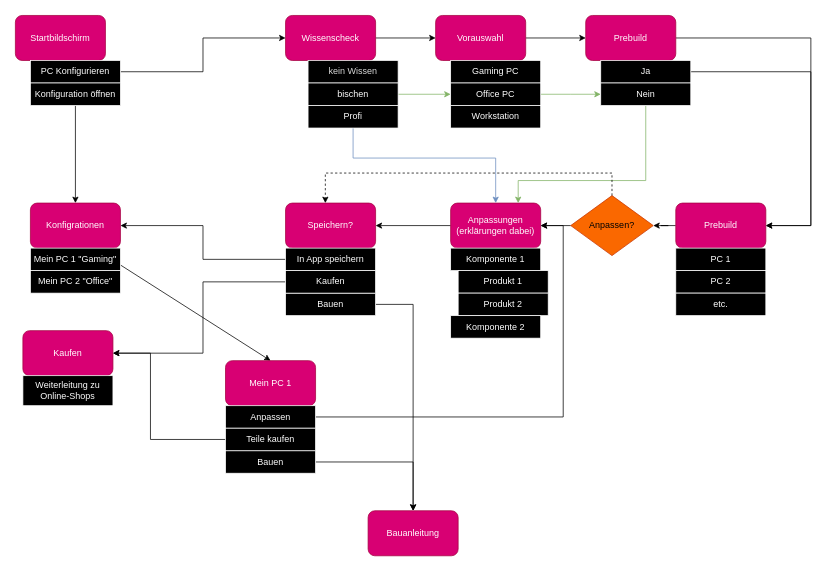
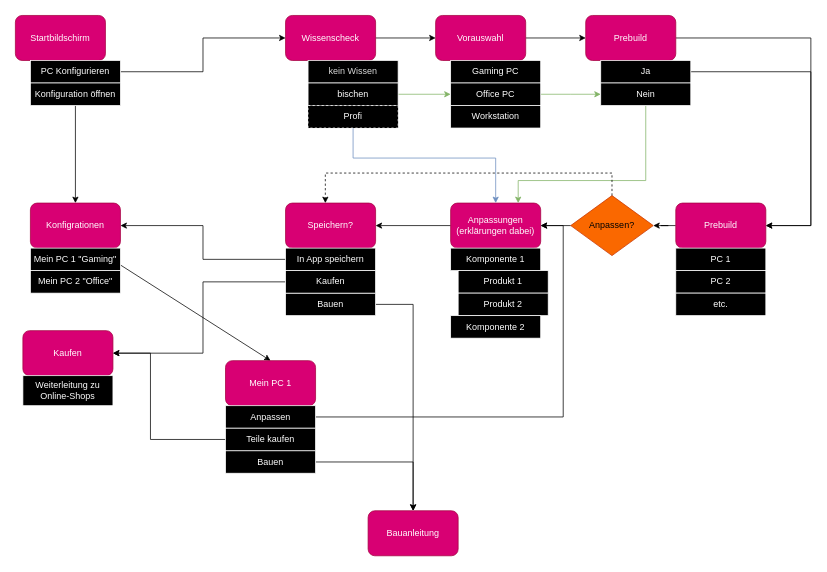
(353, 117) -> (353, 117)
